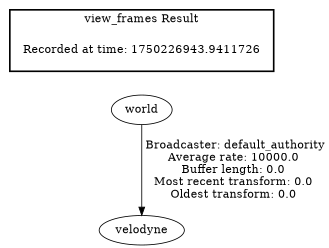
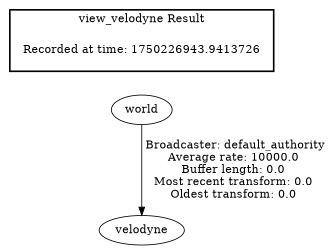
(142, 19) -> (142, 19)
(142, 50) -> (142, 50)
